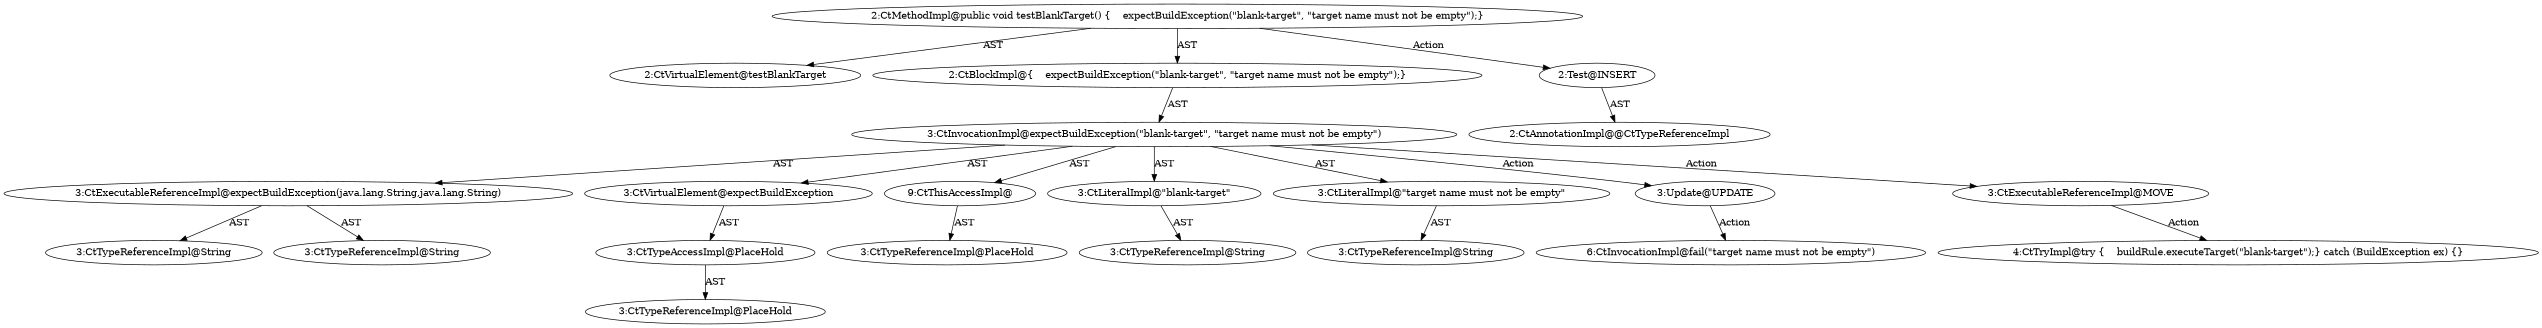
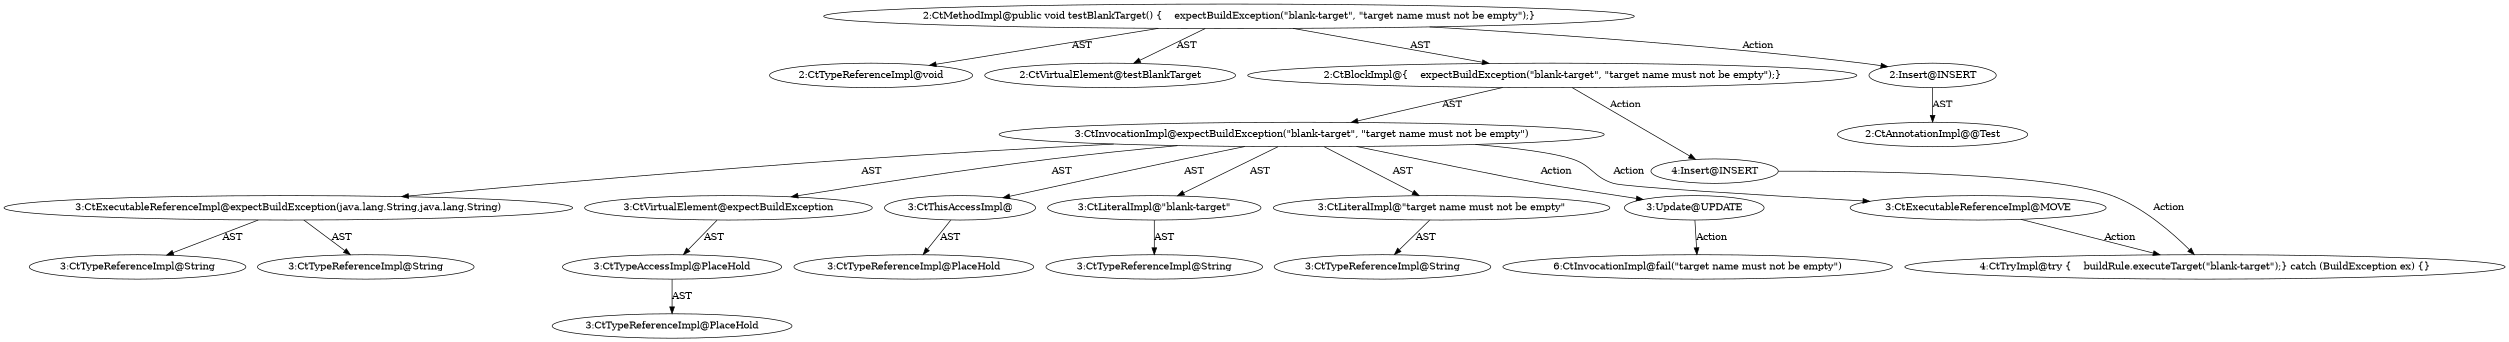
none -> (871, 75)
(1597, 75) -> (1933, 75)
(1620, 134) -> (1933, 134)
none -> (1715, 171)
(960, 194) -> (960, 208)
